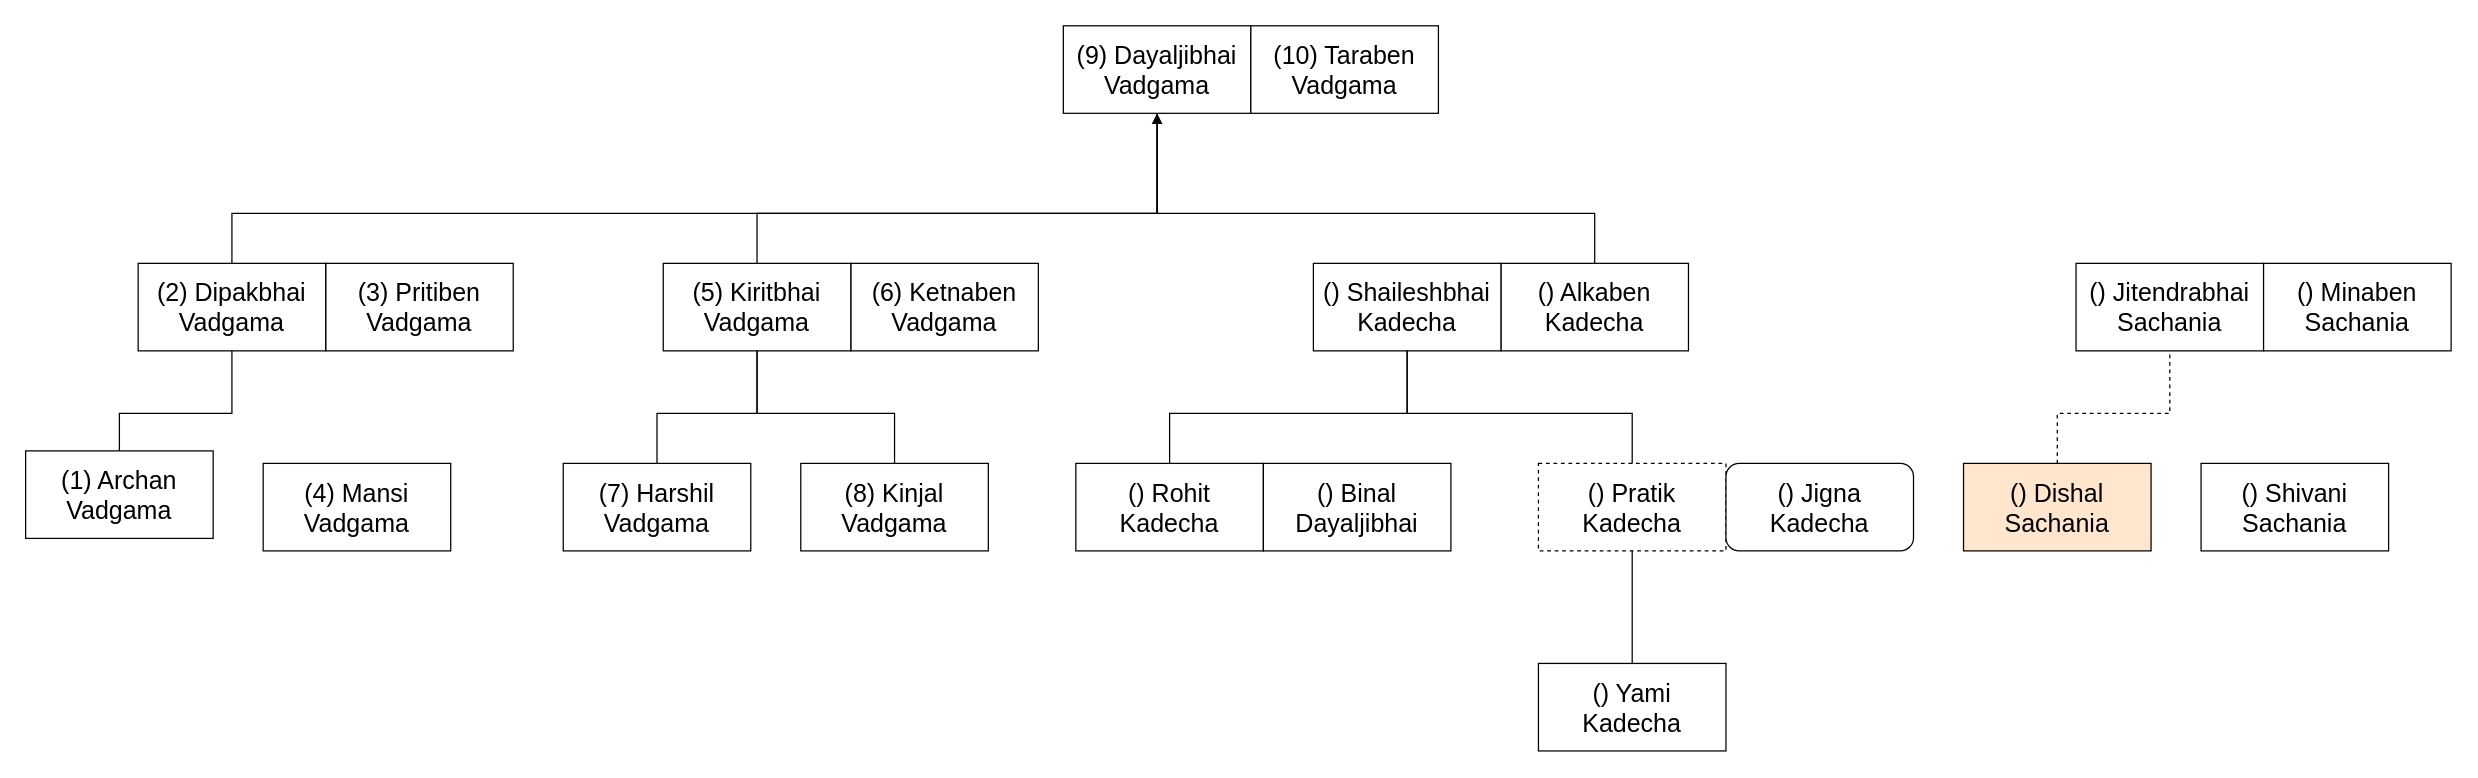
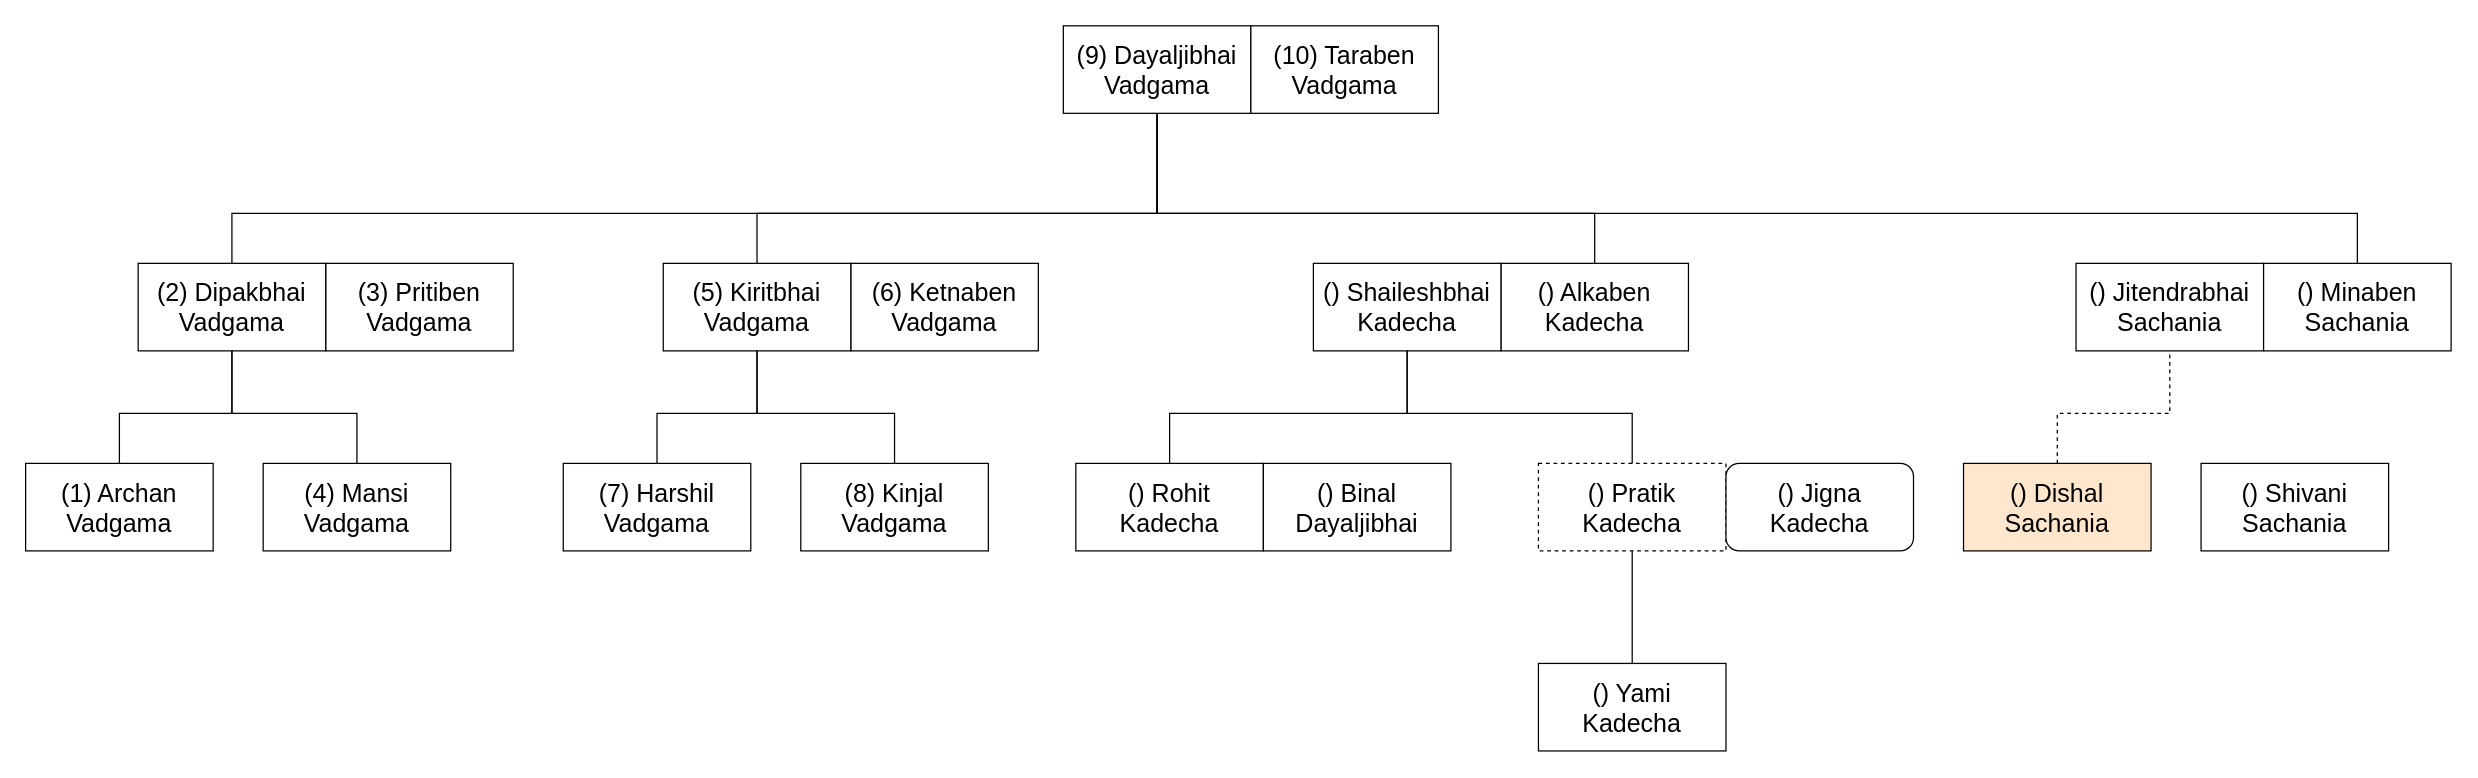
none -> (2002, 213)
(1594, 215) -> (1594, 215)
none -> (320, 413)
(119, 494) -> (119, 507)
